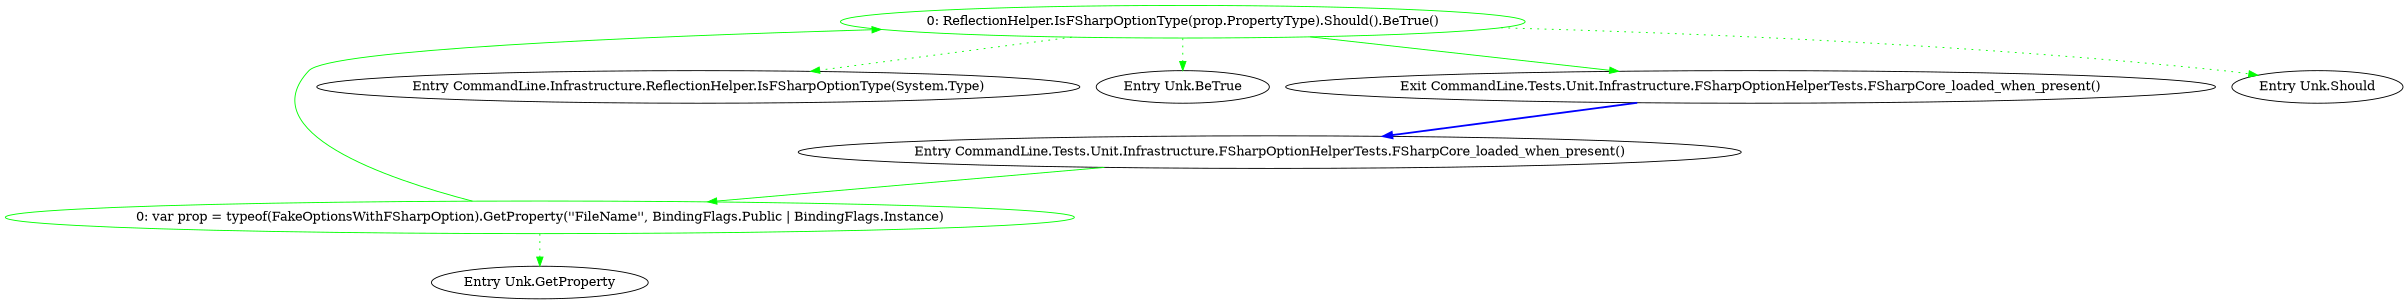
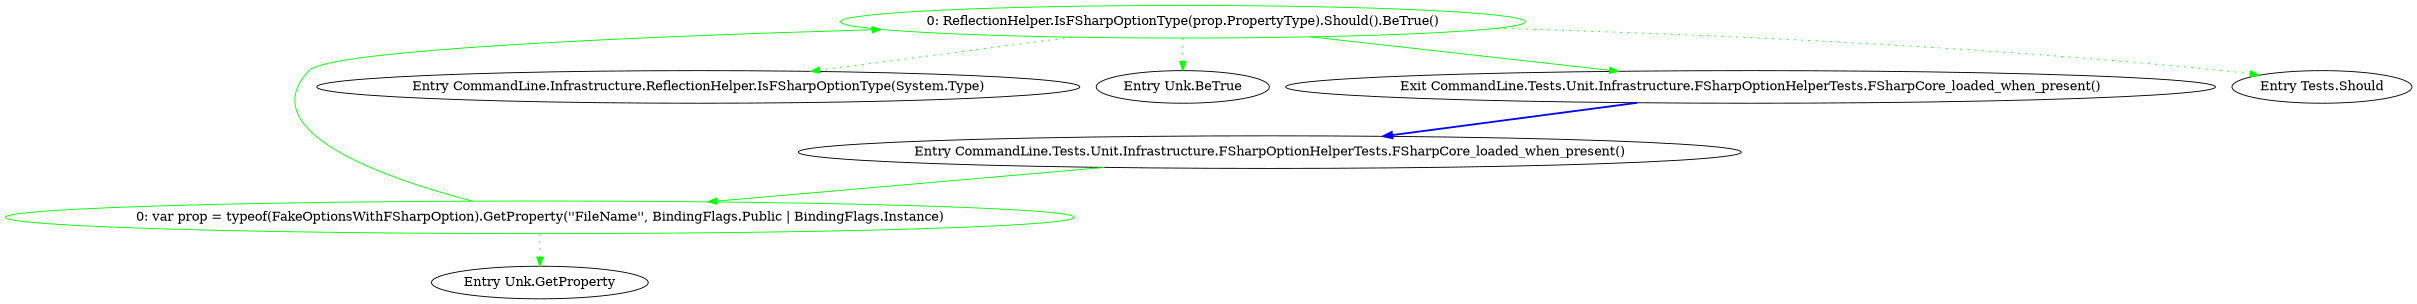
(2317, 87) -> (2322, 87)
